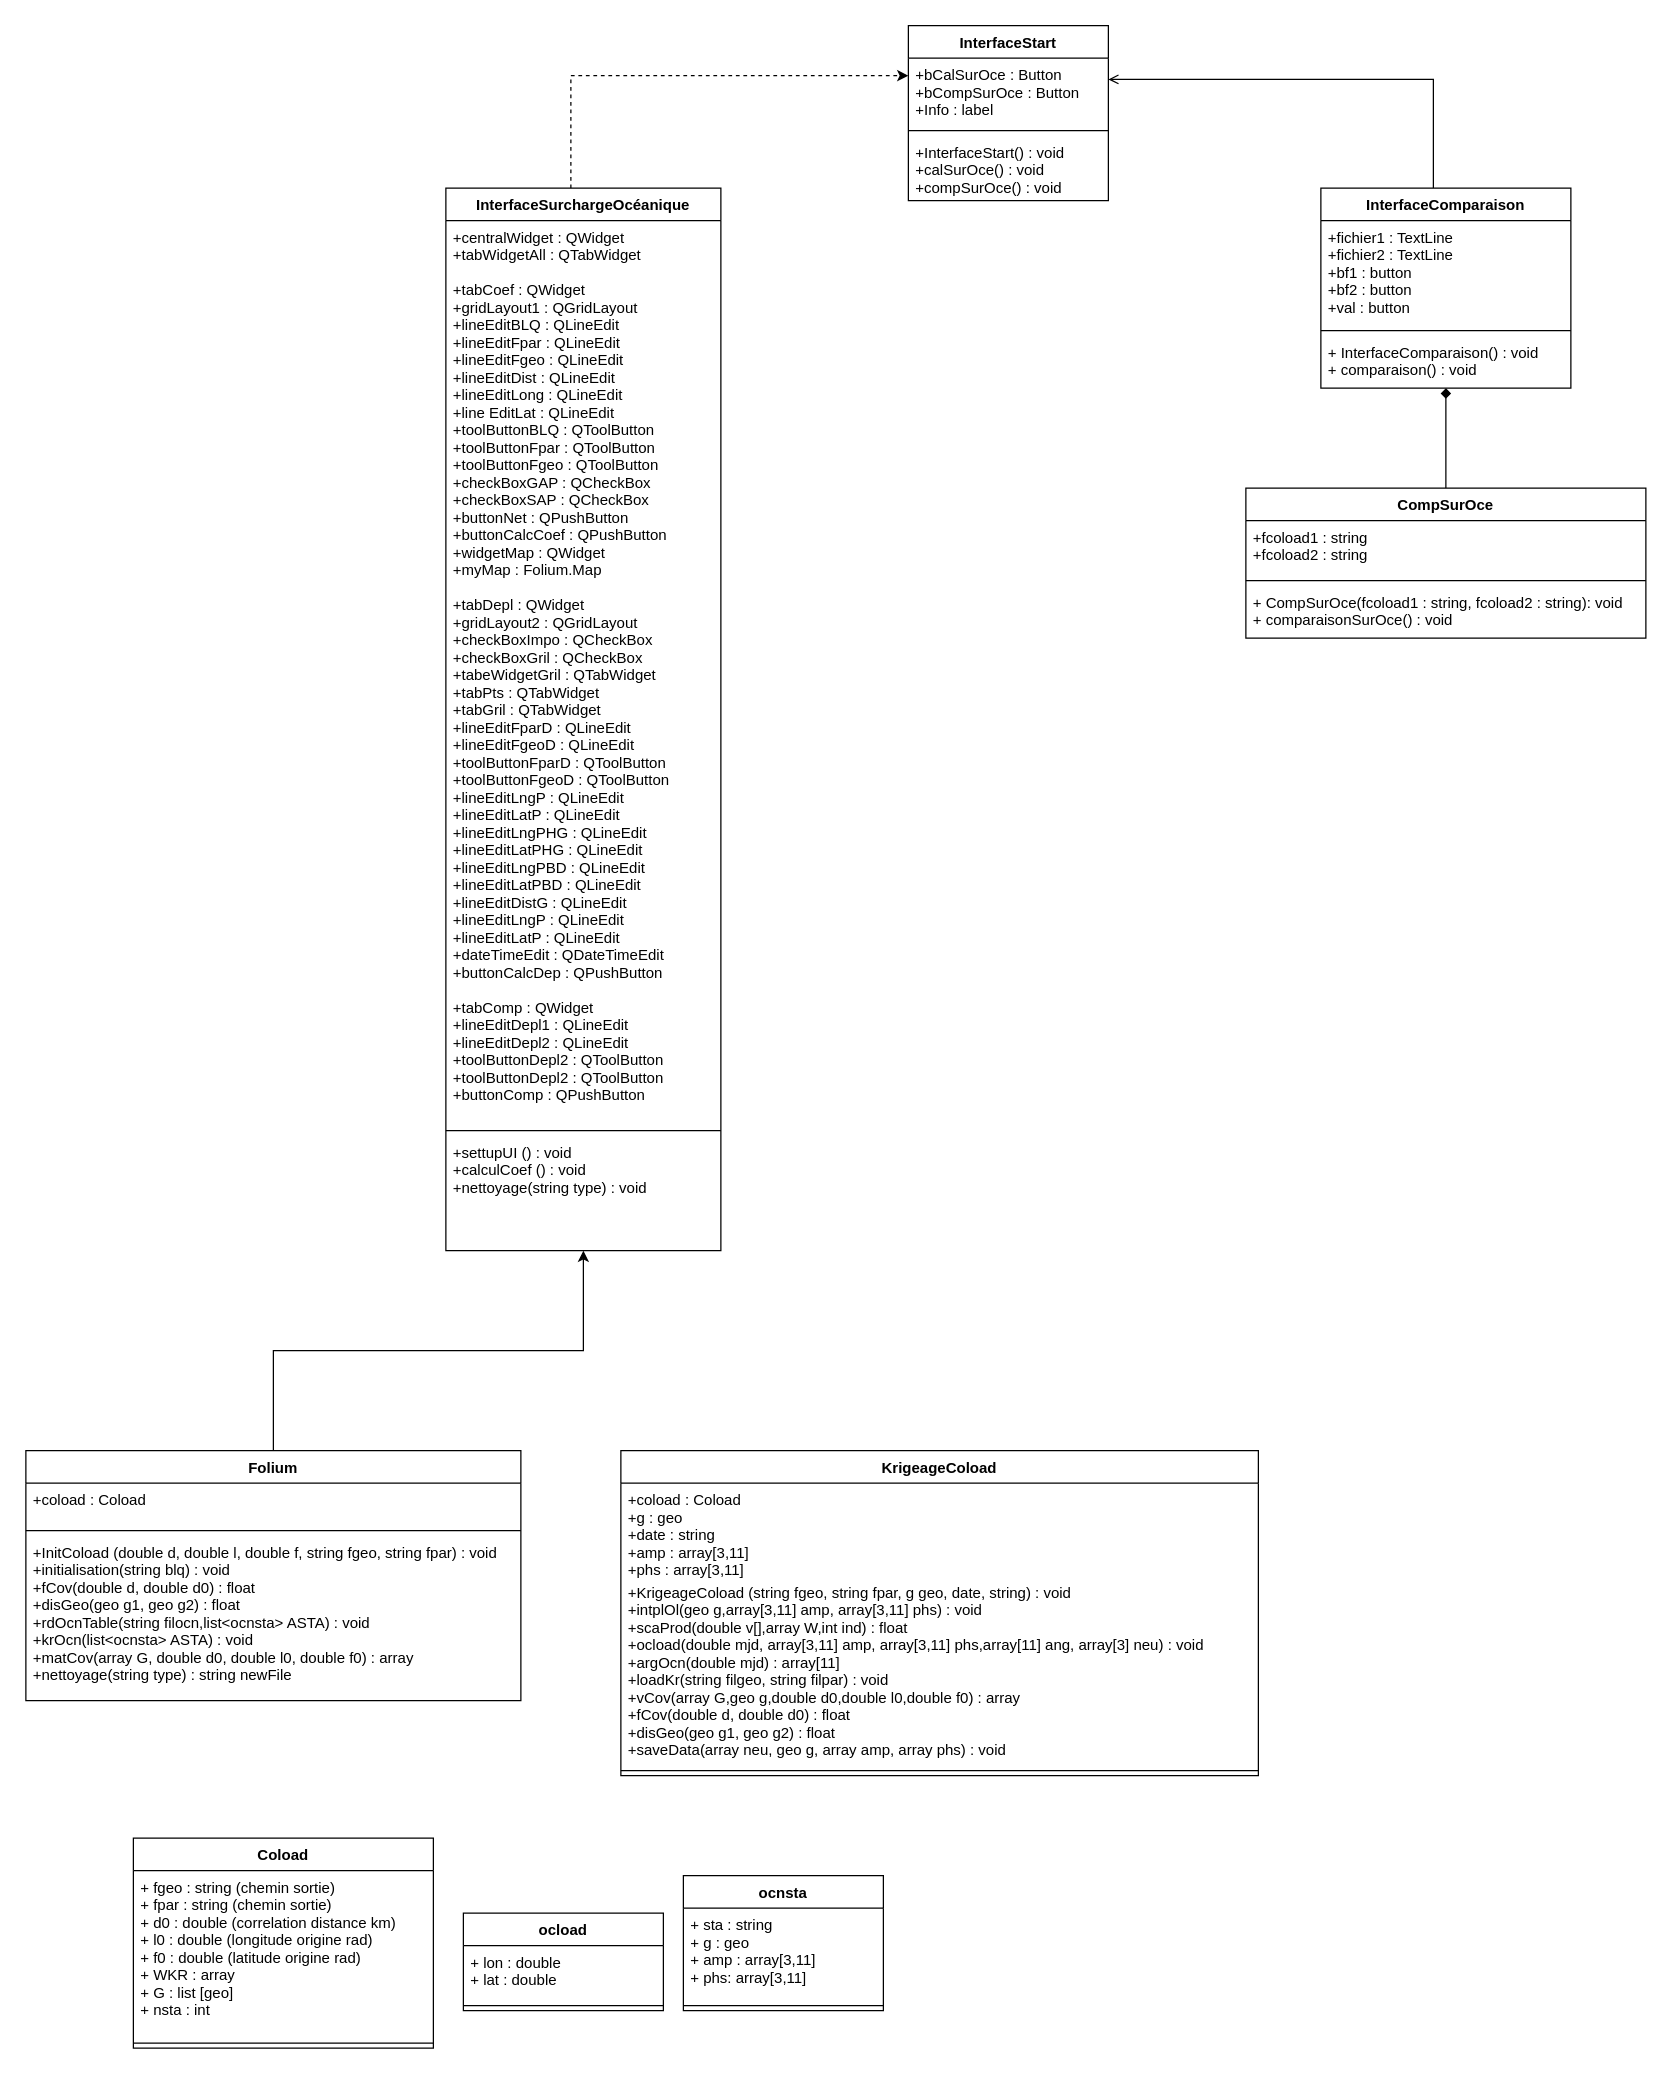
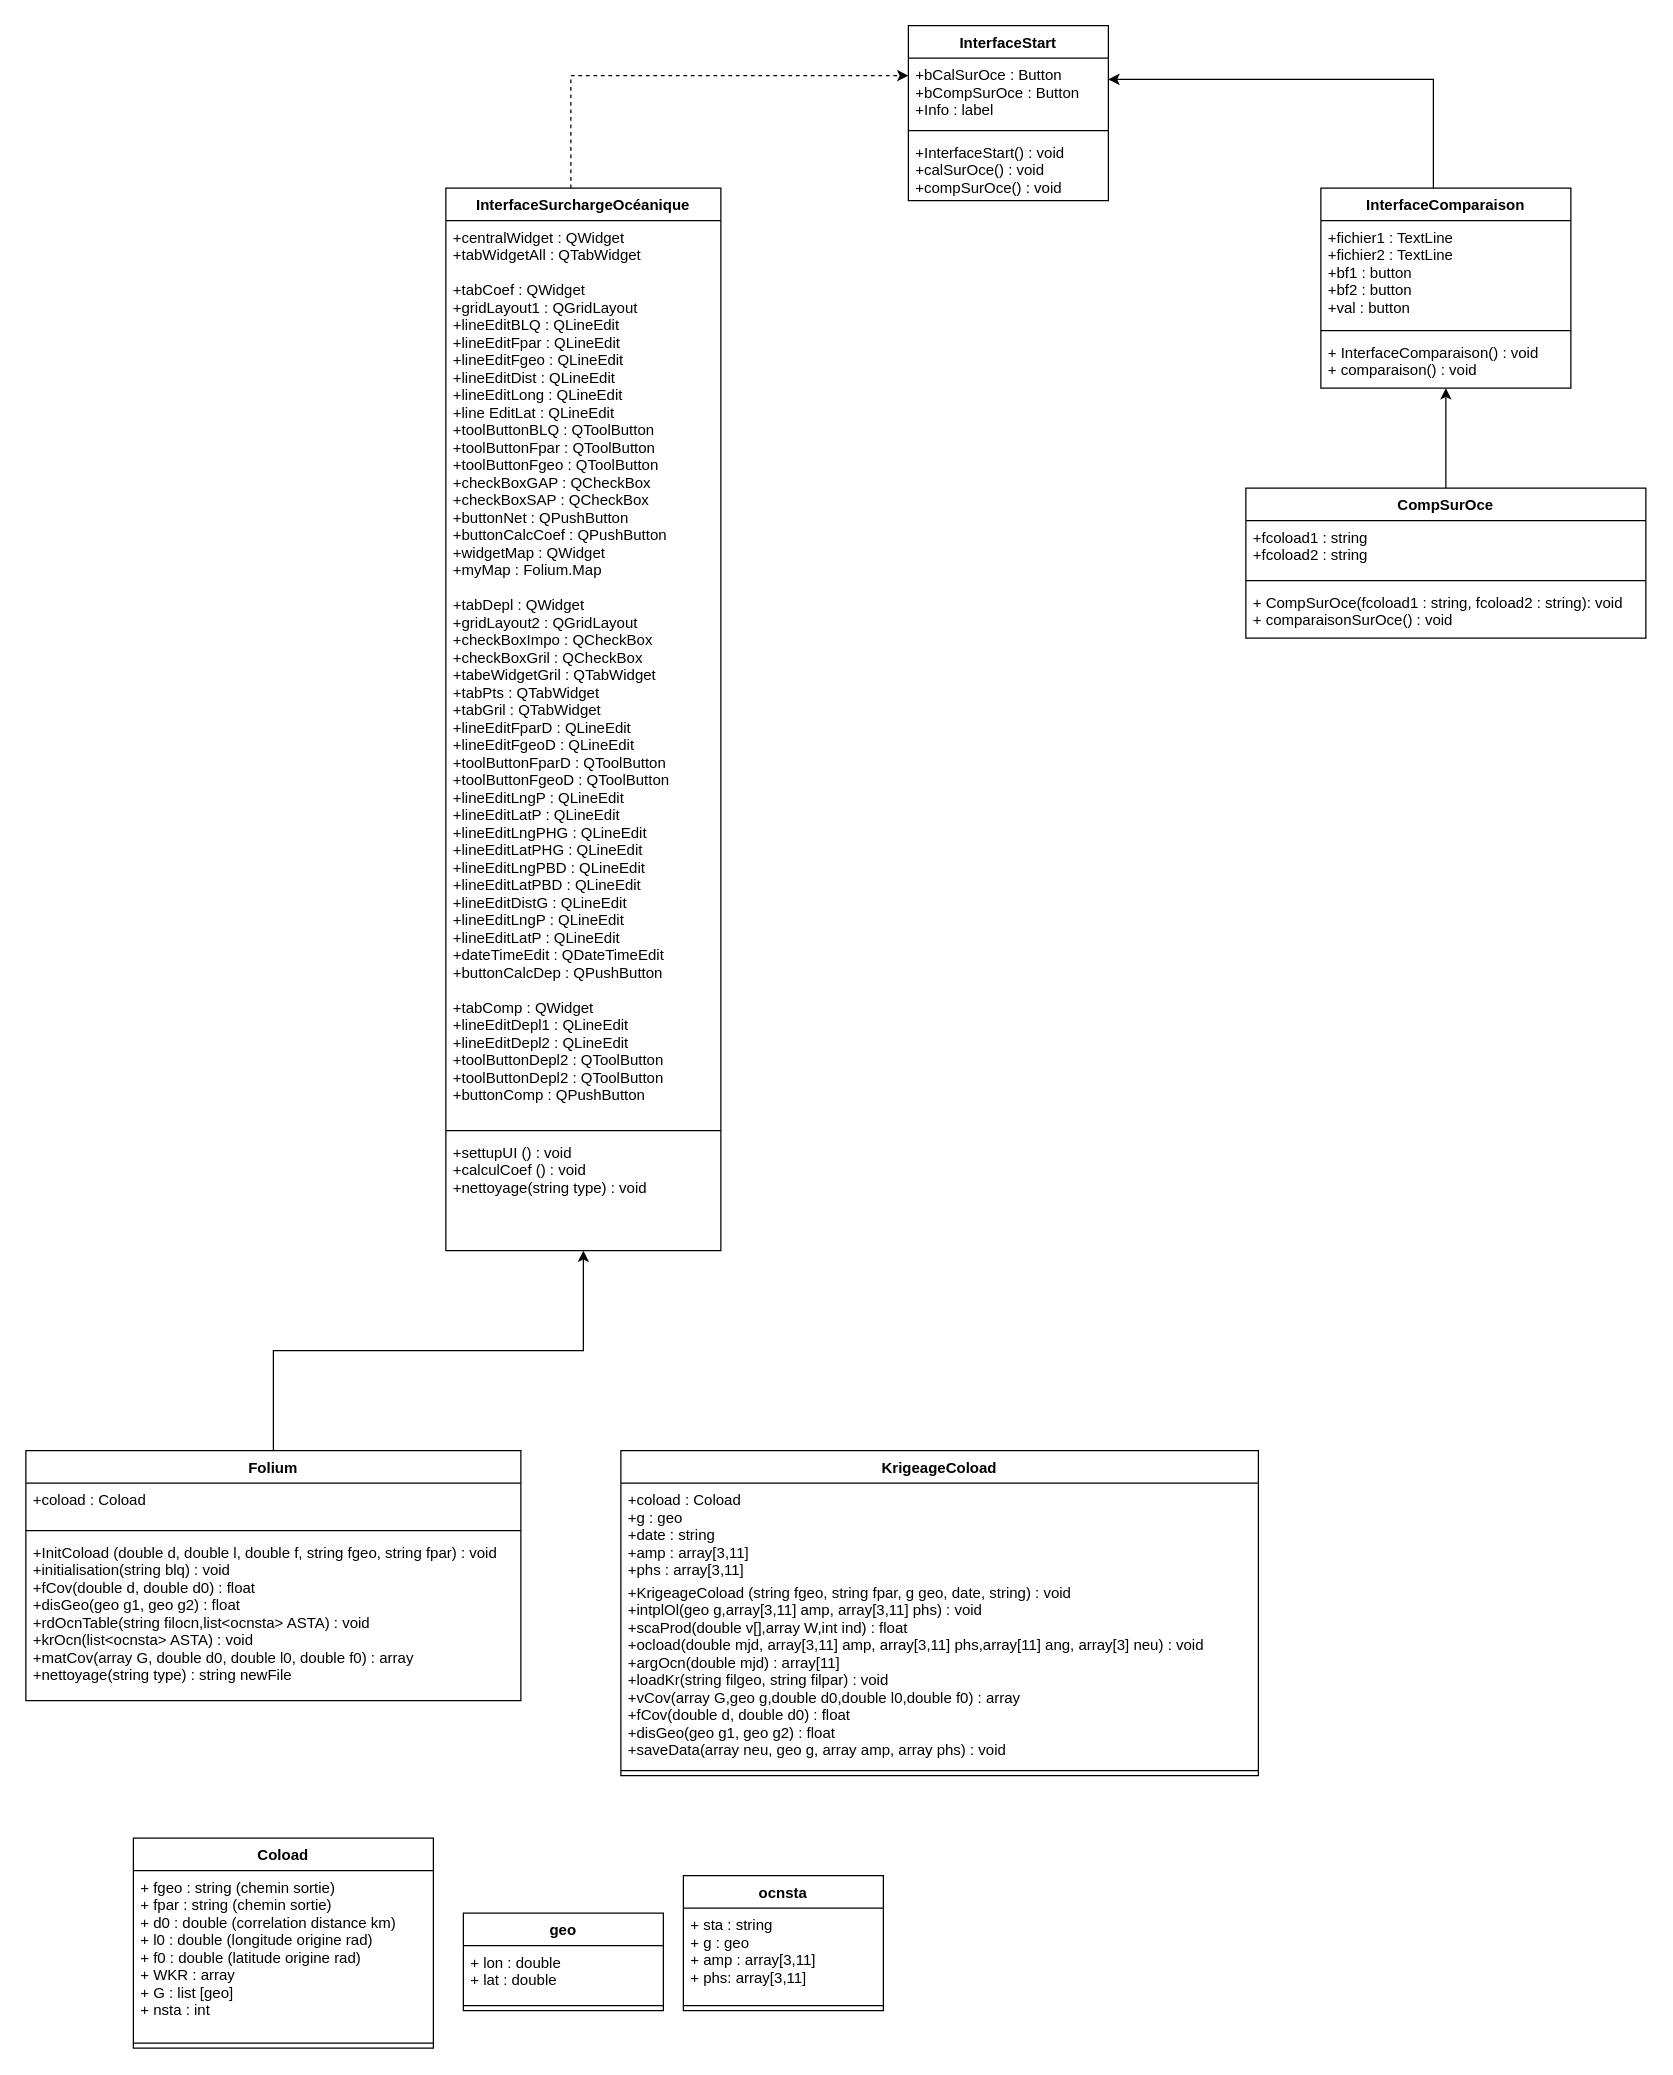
(1115, 79) -> (1118, 79)
(1446, 399) -> (1446, 398)
(563, 1930) -> (563, 1930)
